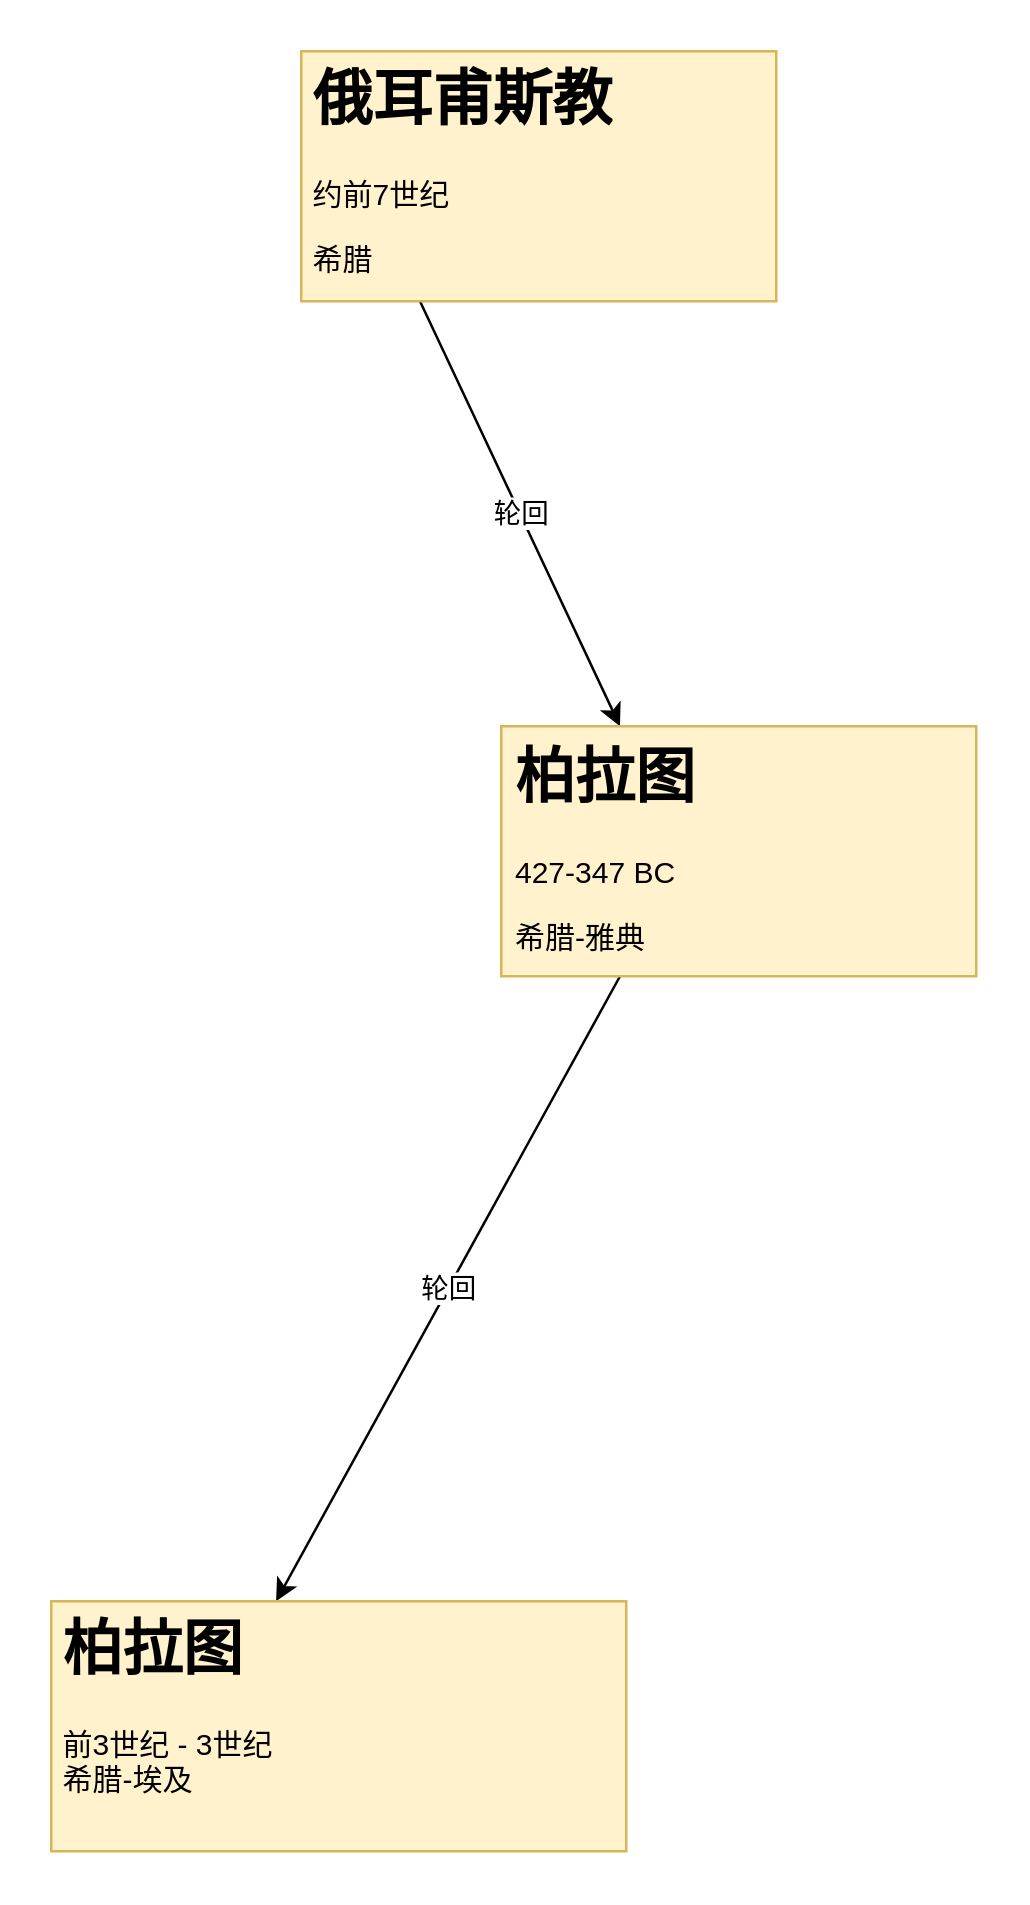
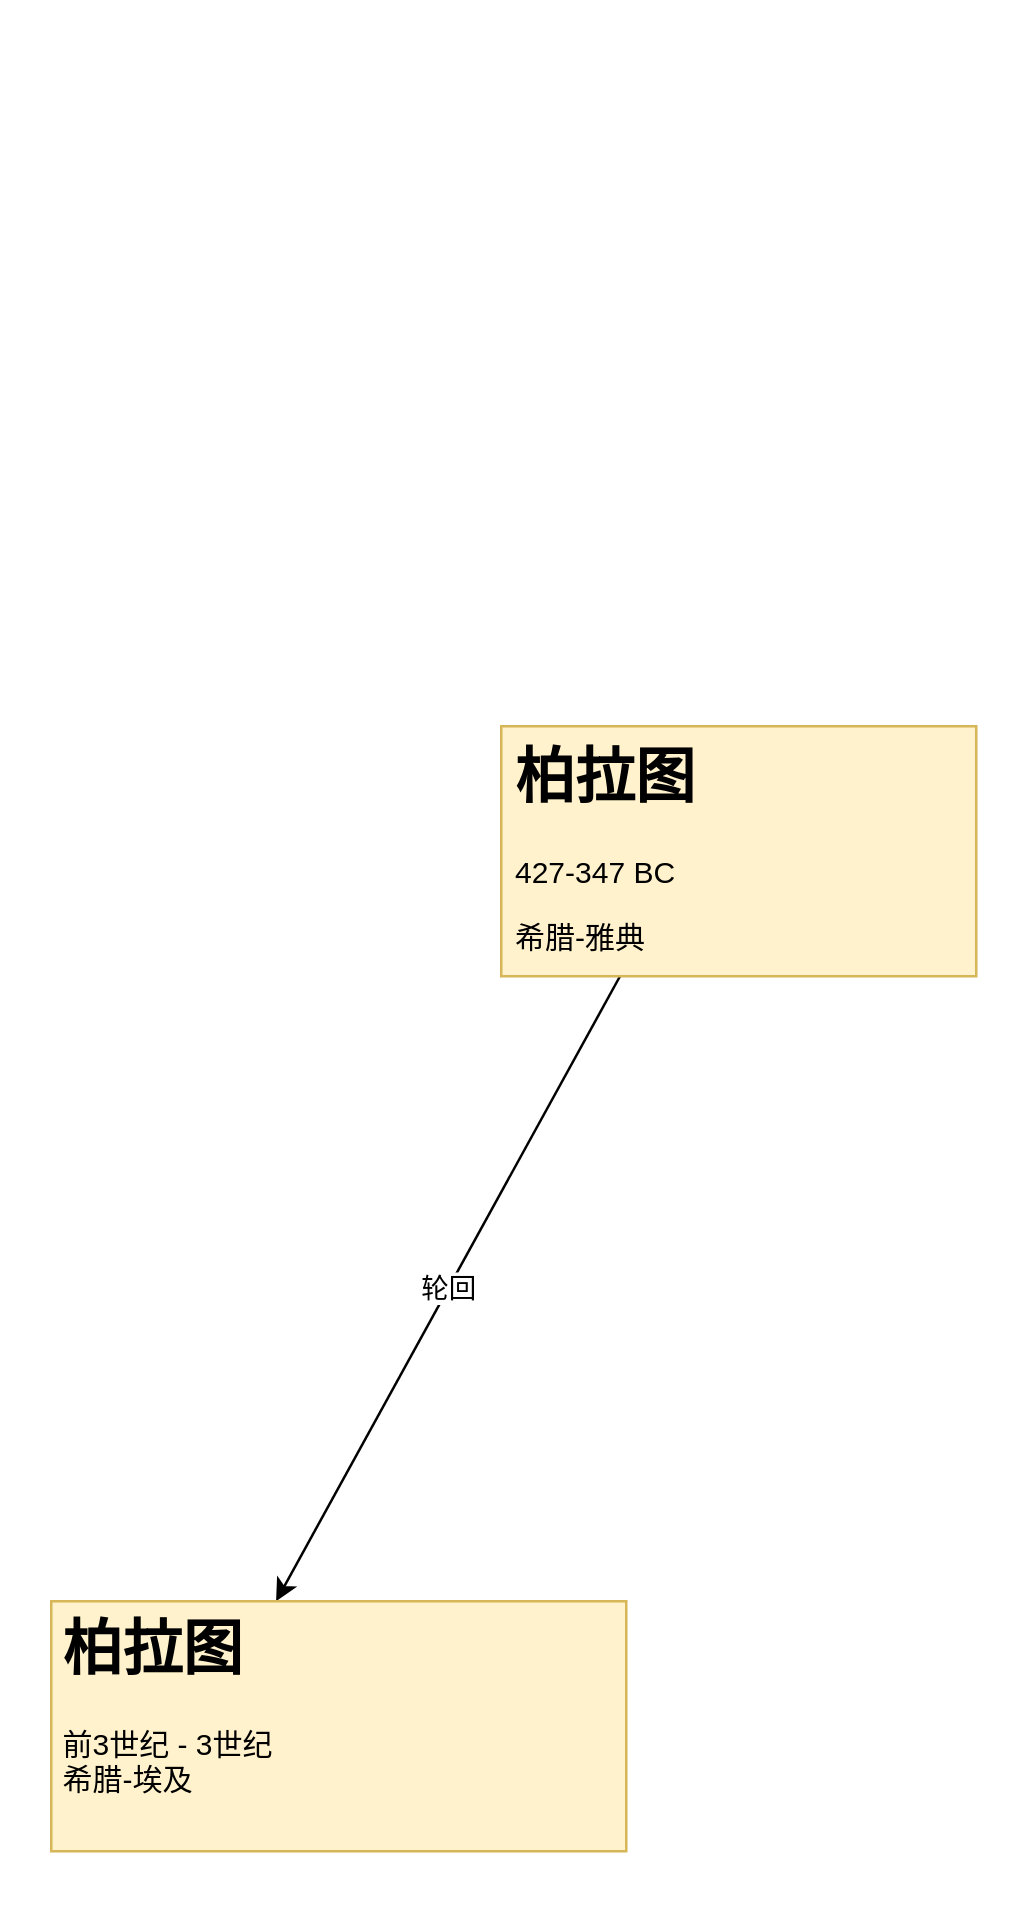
(539, 176) -> none
(516, 506) -> none
